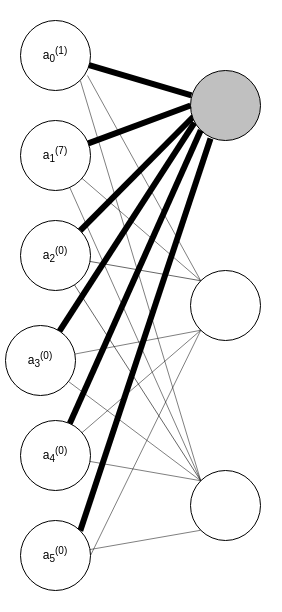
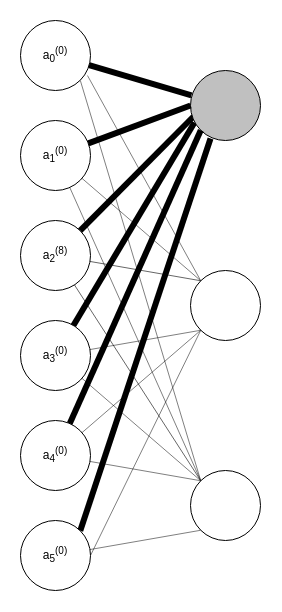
(56, 56) -> (56, 56)
(56, 156) -> (56, 156)
(56, 256) -> (56, 256)
(41, 361) -> (56, 356)
